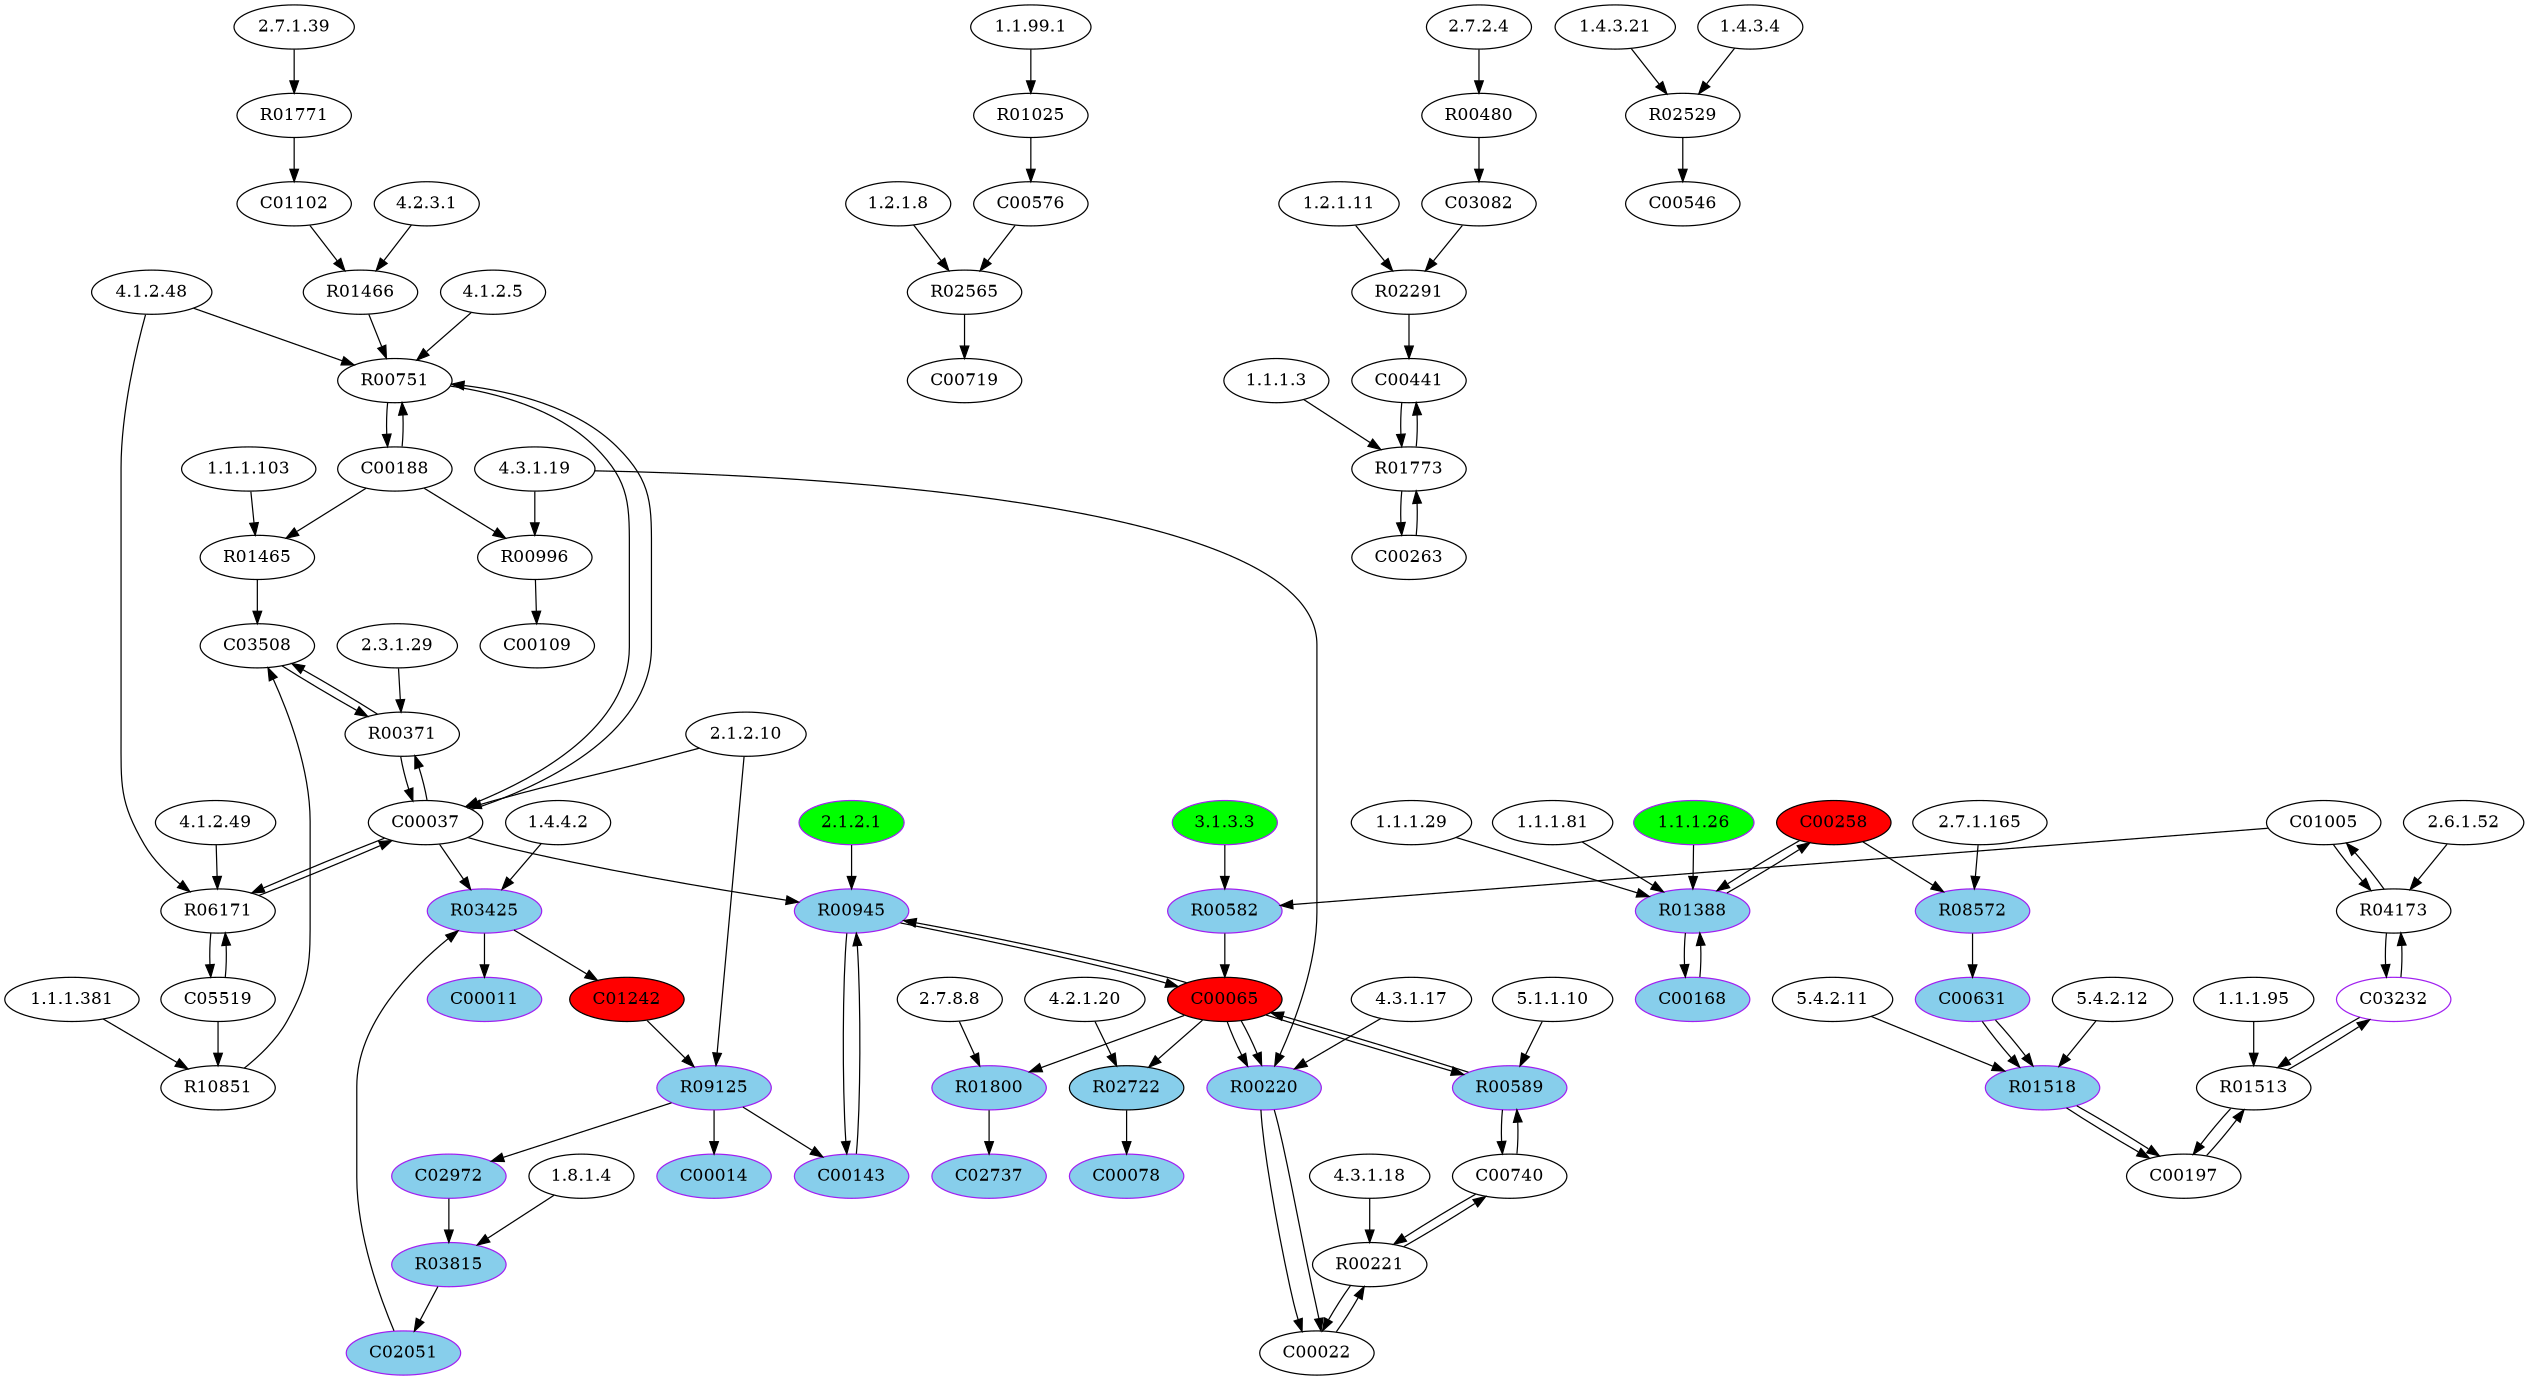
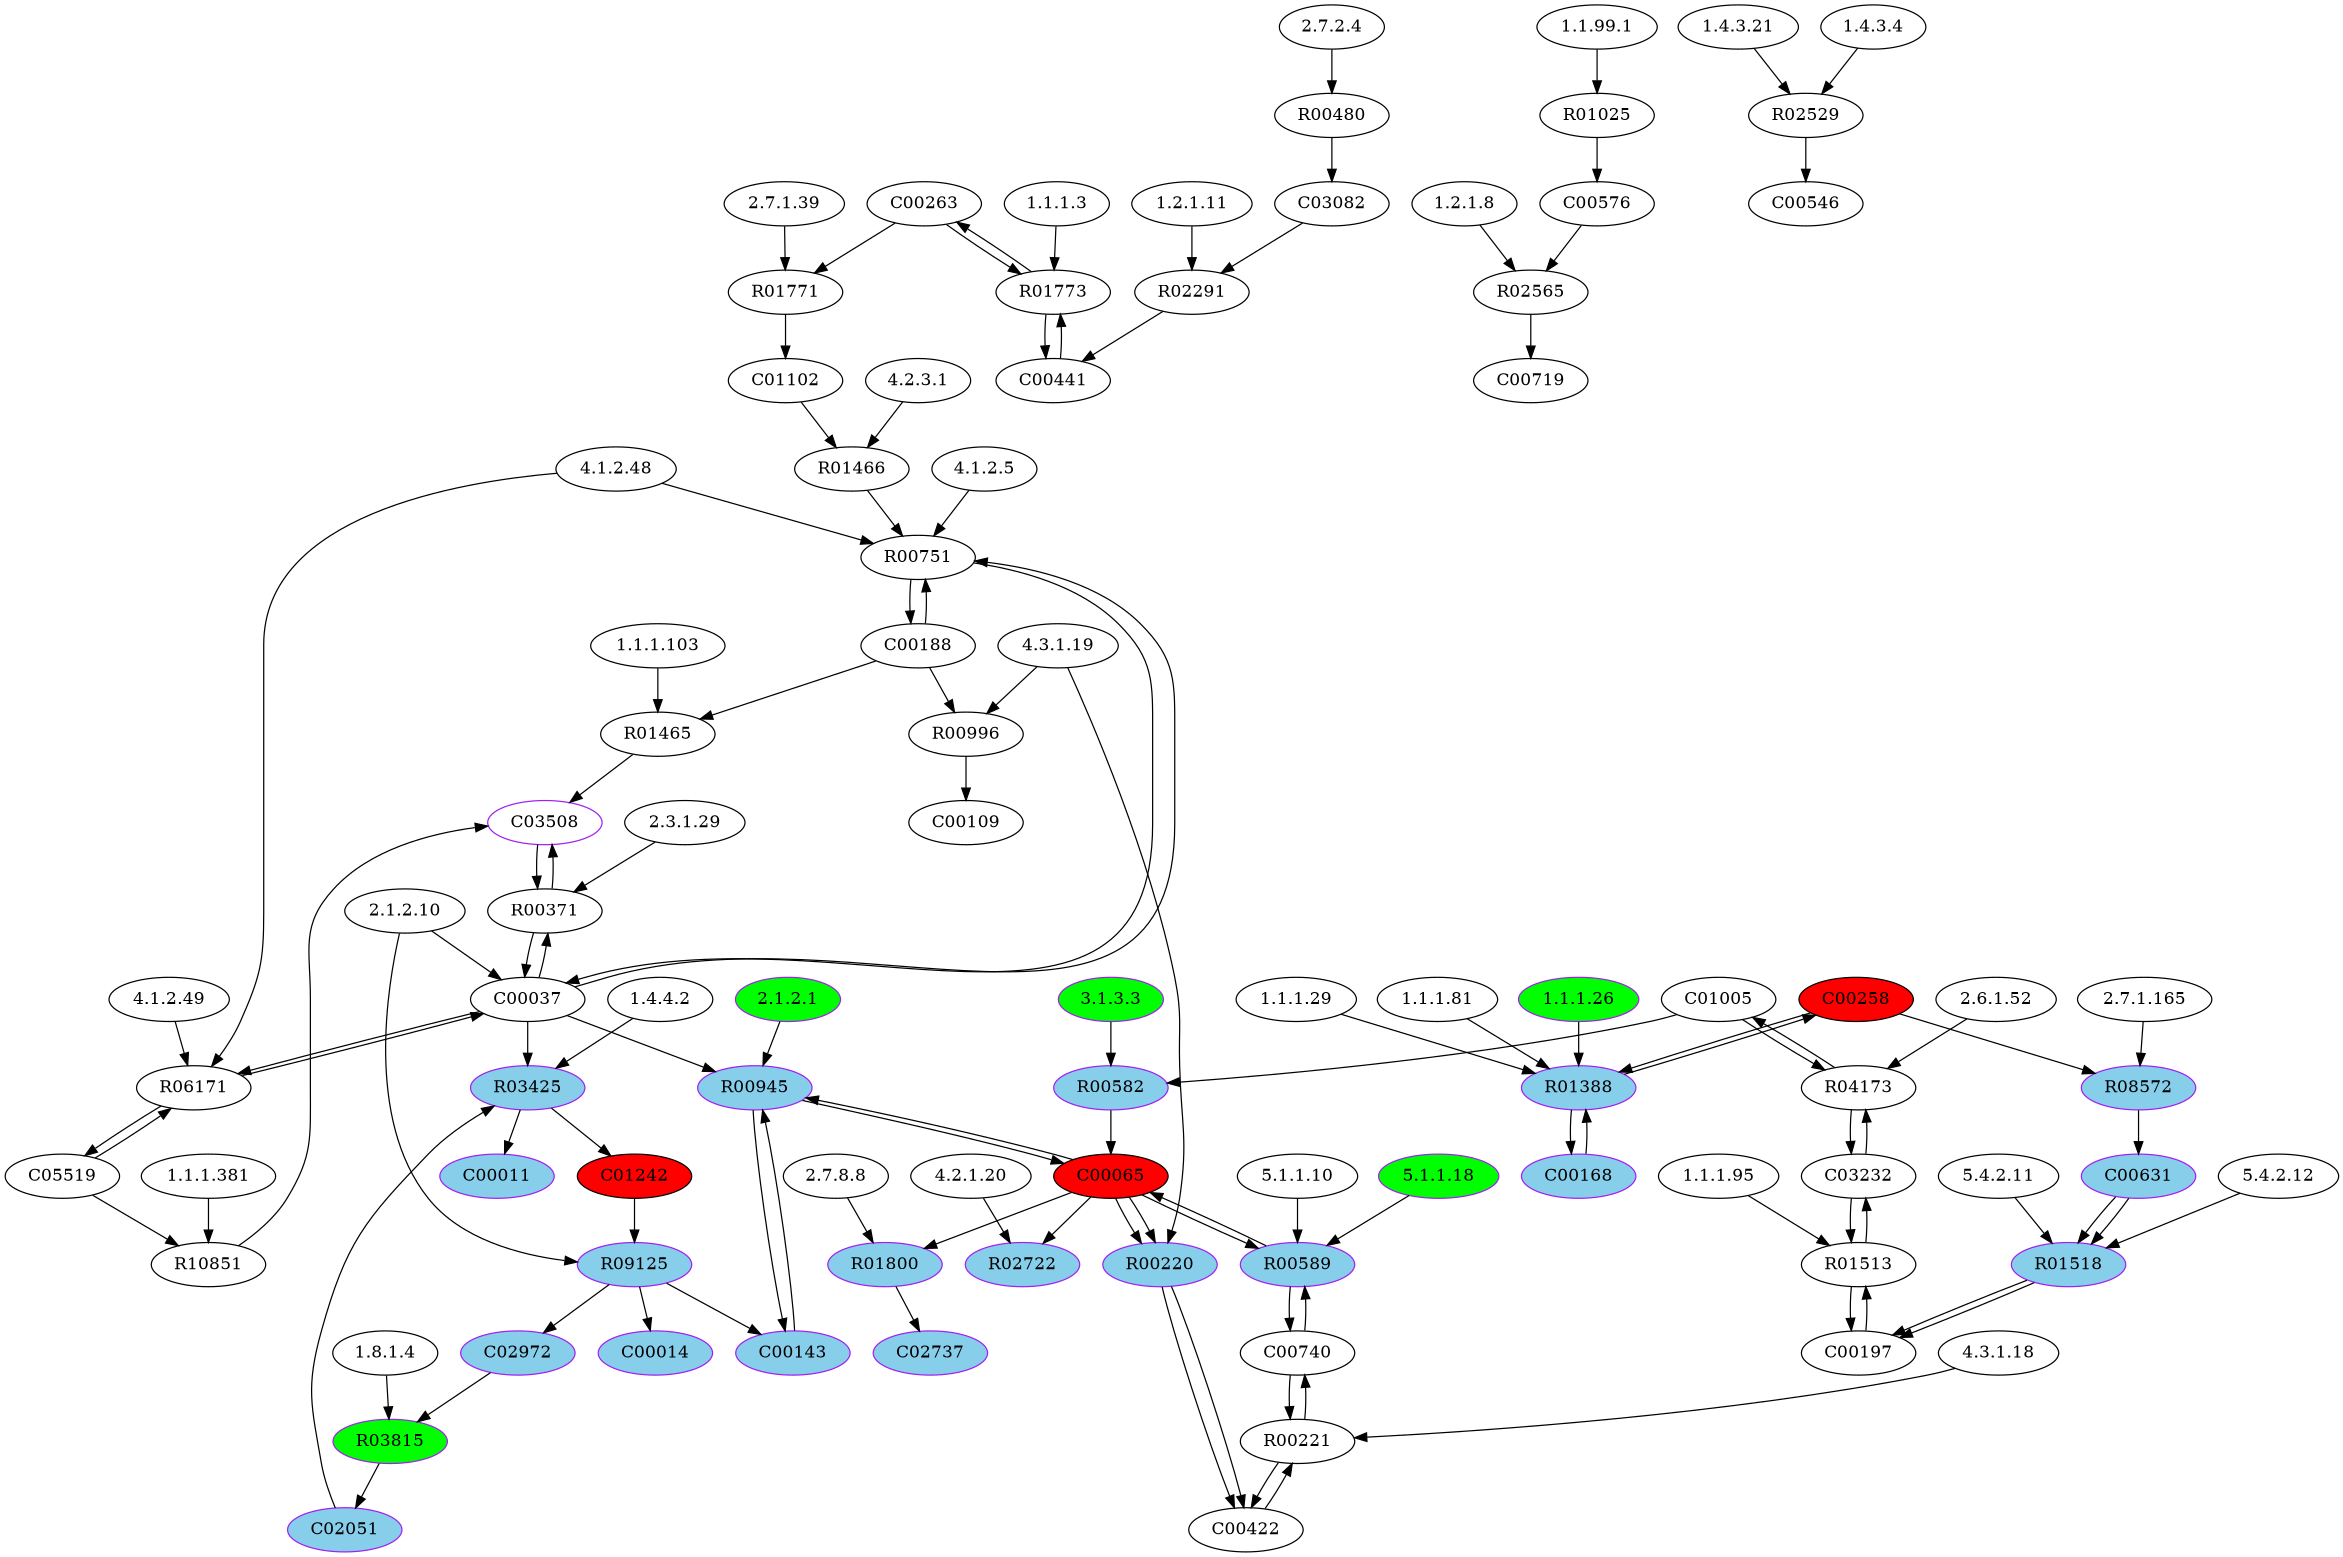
none -> (860, 245)
(257, 646) -> (545, 823)
(1411, 999) -> none
(2394, 999) -> (1859, 1176)
(1127, 1088) -> (1022, 1265)
(1127, 1176) -> none
none -> (1439, 1176)
(449, 1265) -> (390, 1441)
(1317, 1353) -> (1246, 1530)
